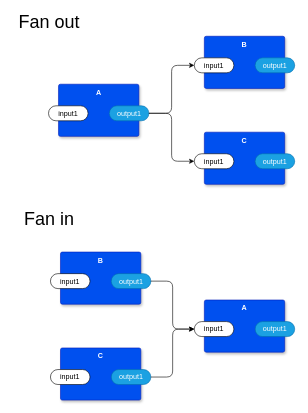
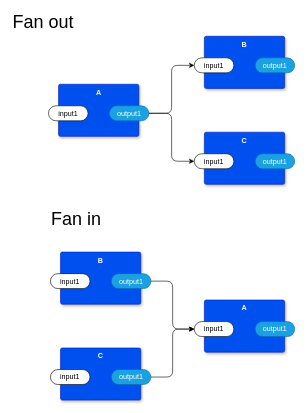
(49, 21) -> (43, 21)
(49, 219) -> (76, 219)
